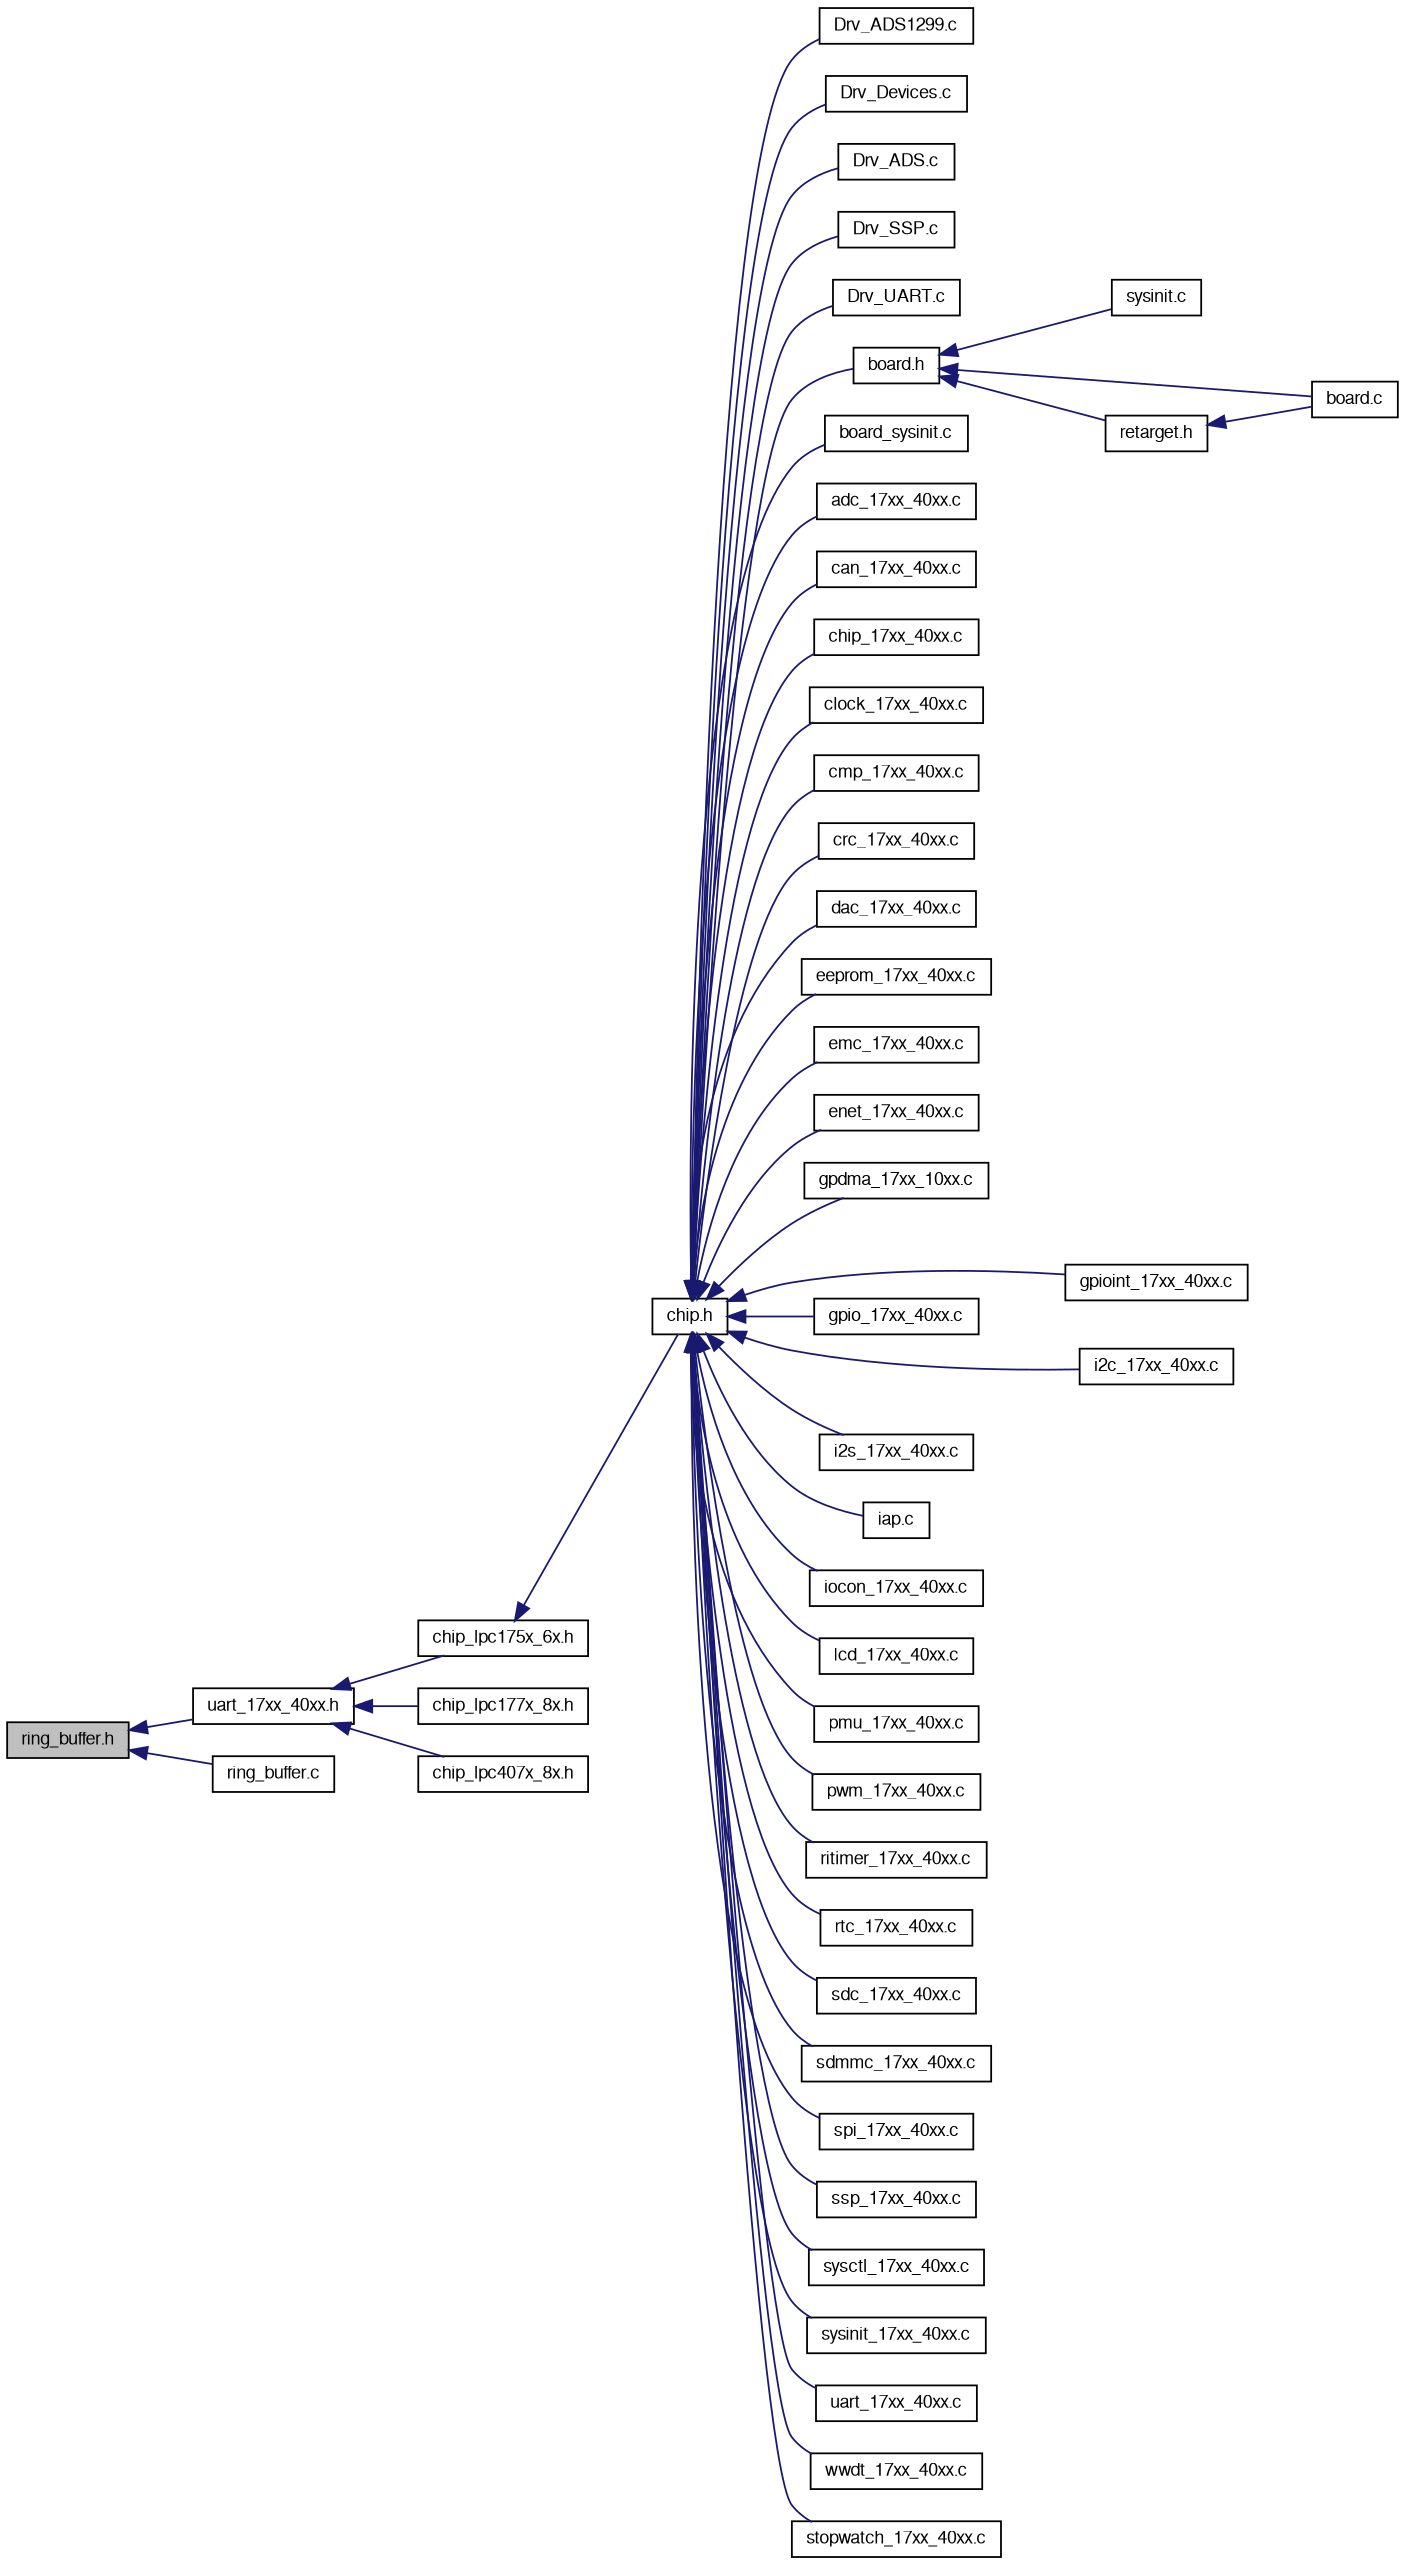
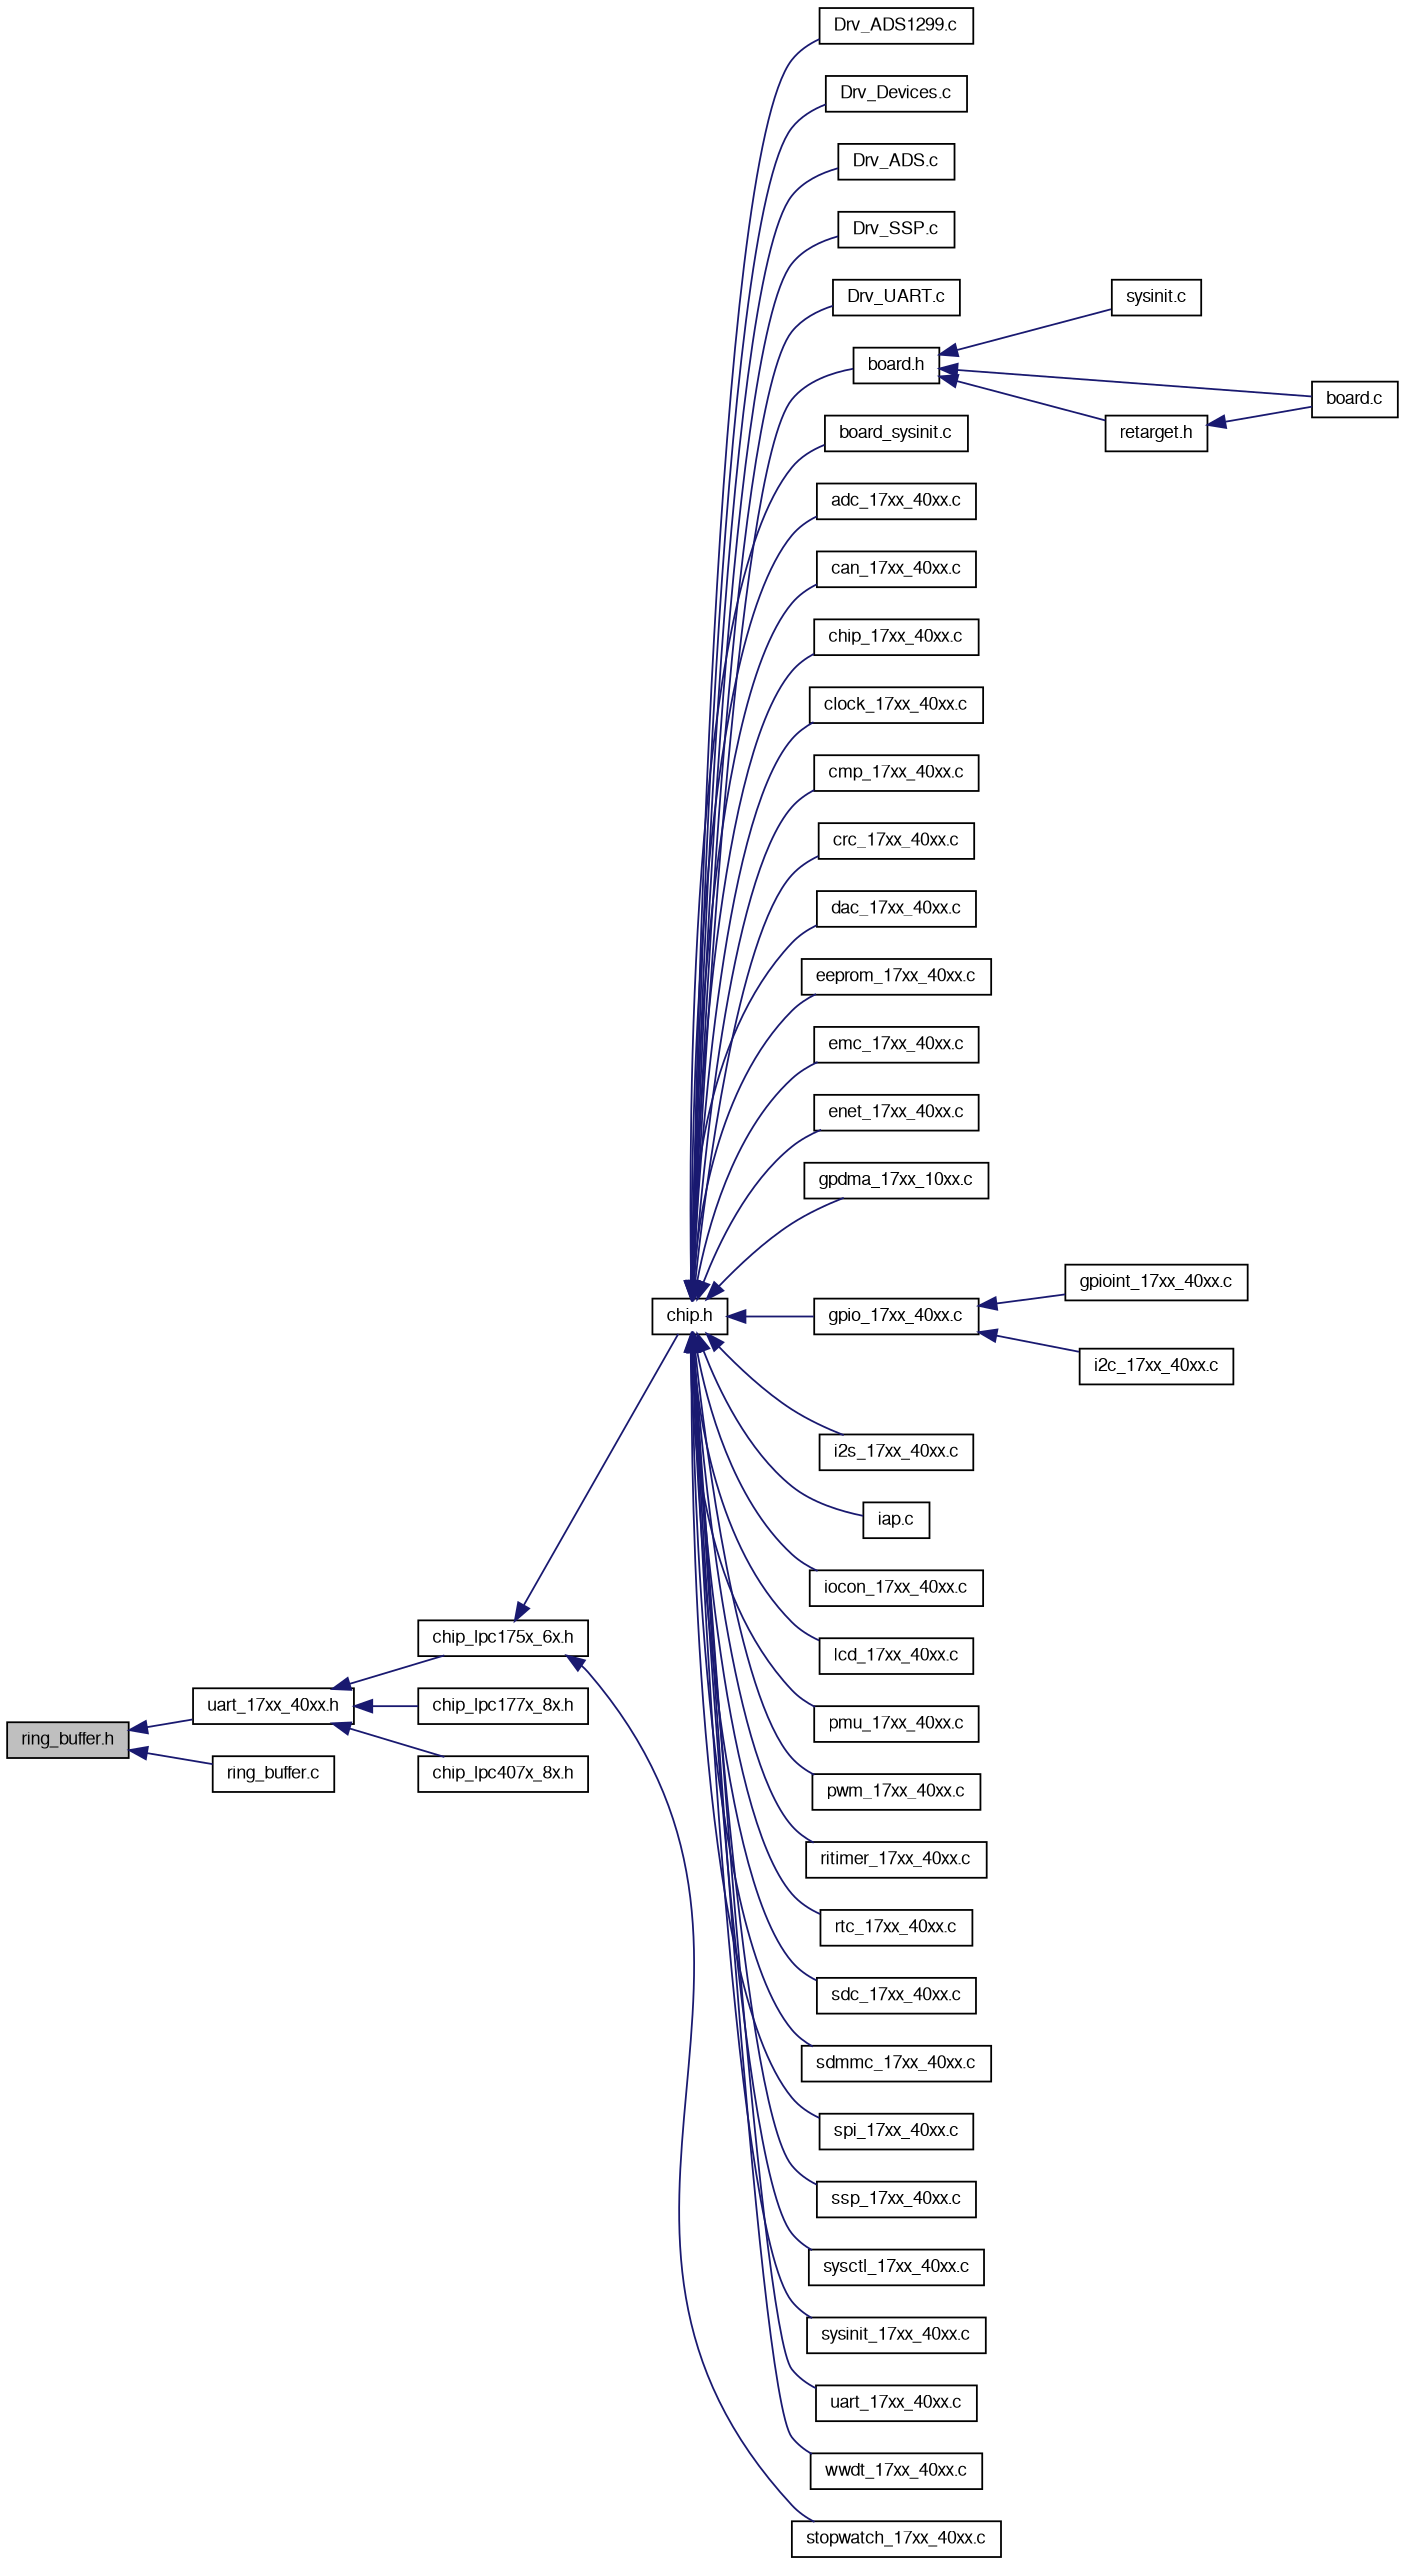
(904, 1272) -> (1031, 1299)
(910, 1365) -> (1038, 1344)
(730, 1943) -> (686, 2100)
